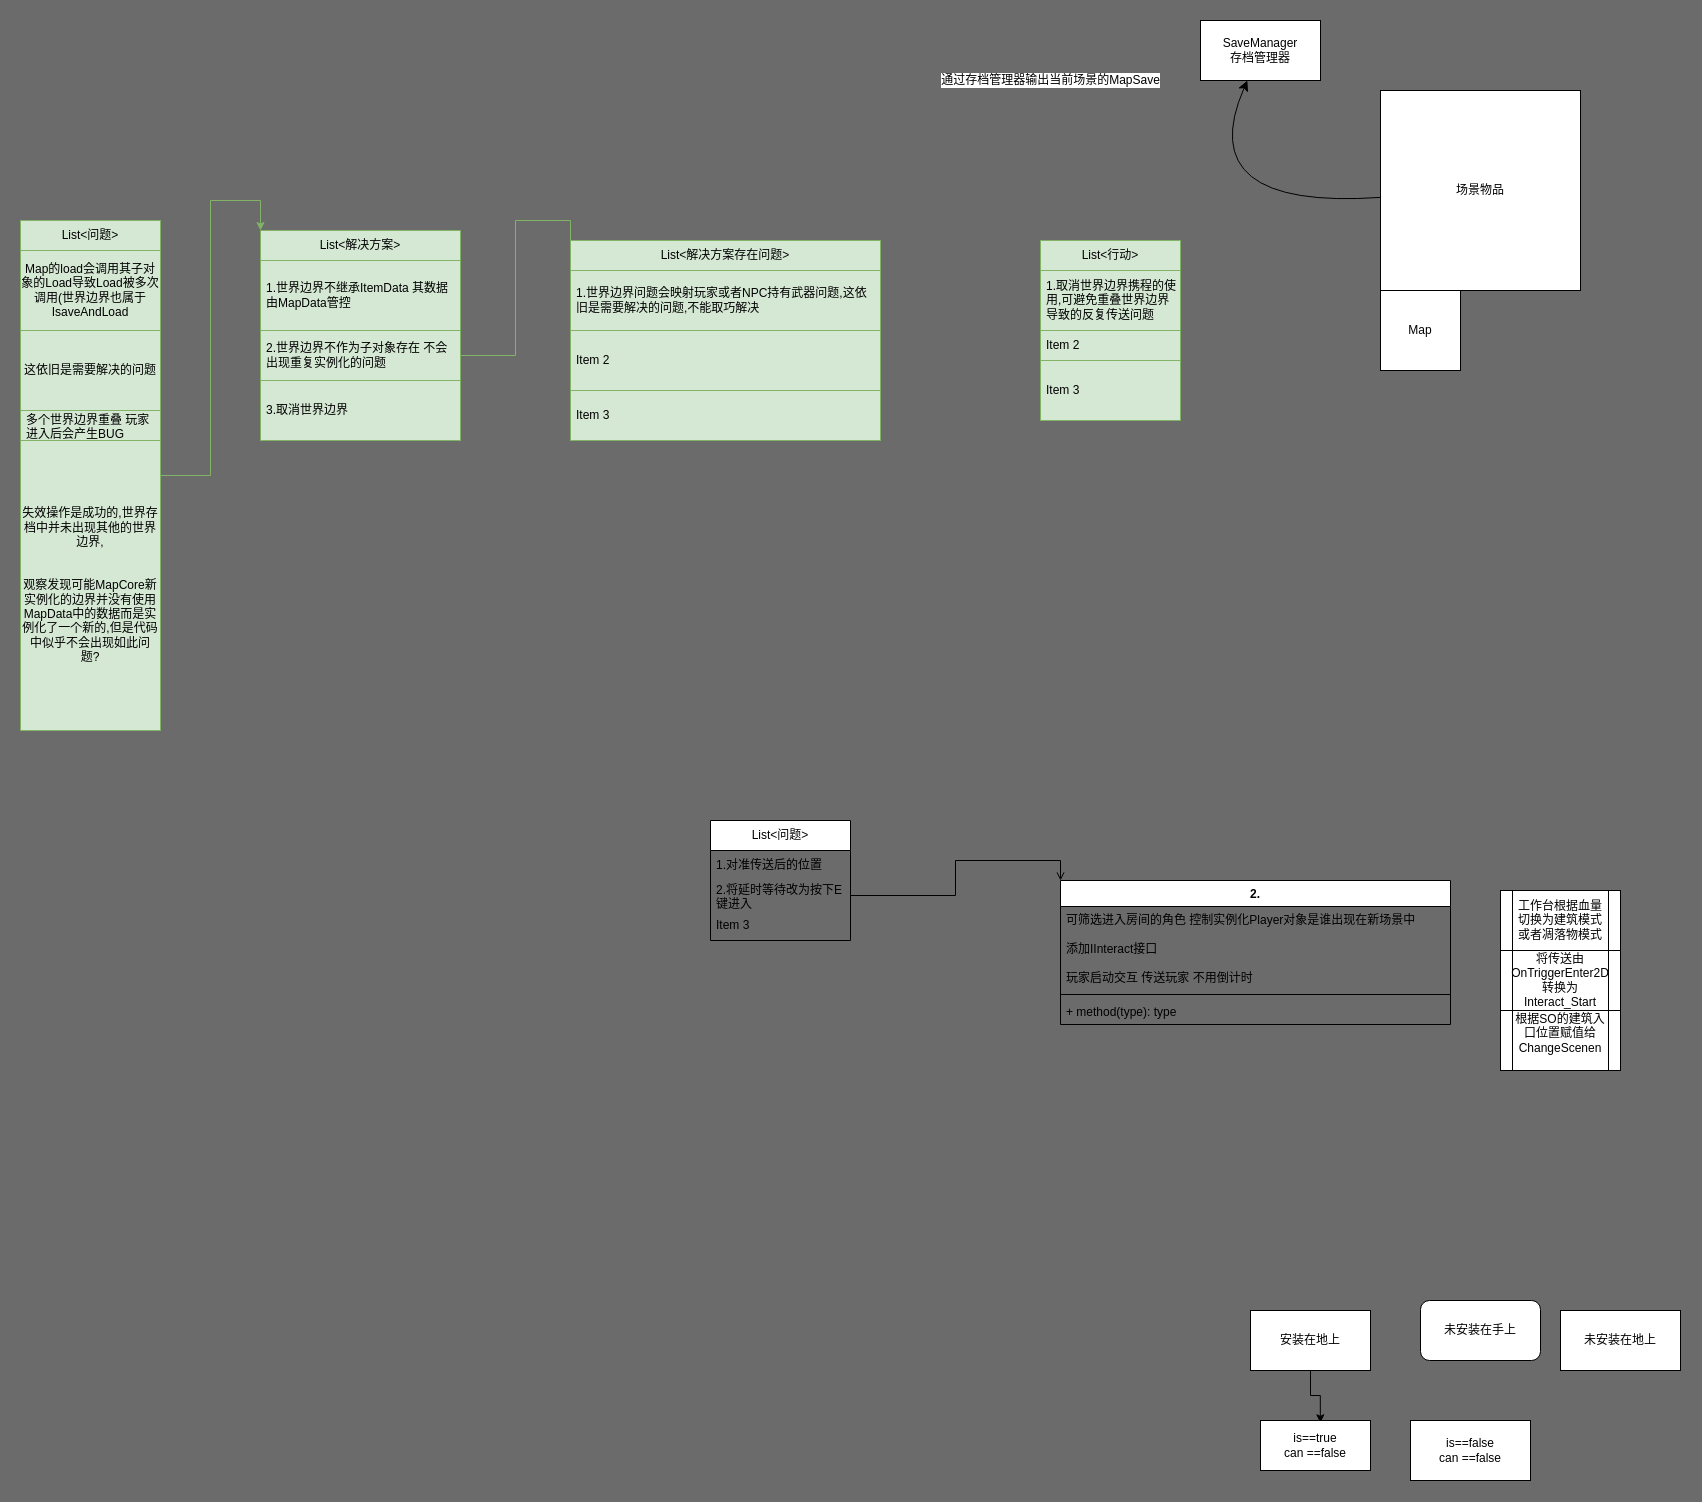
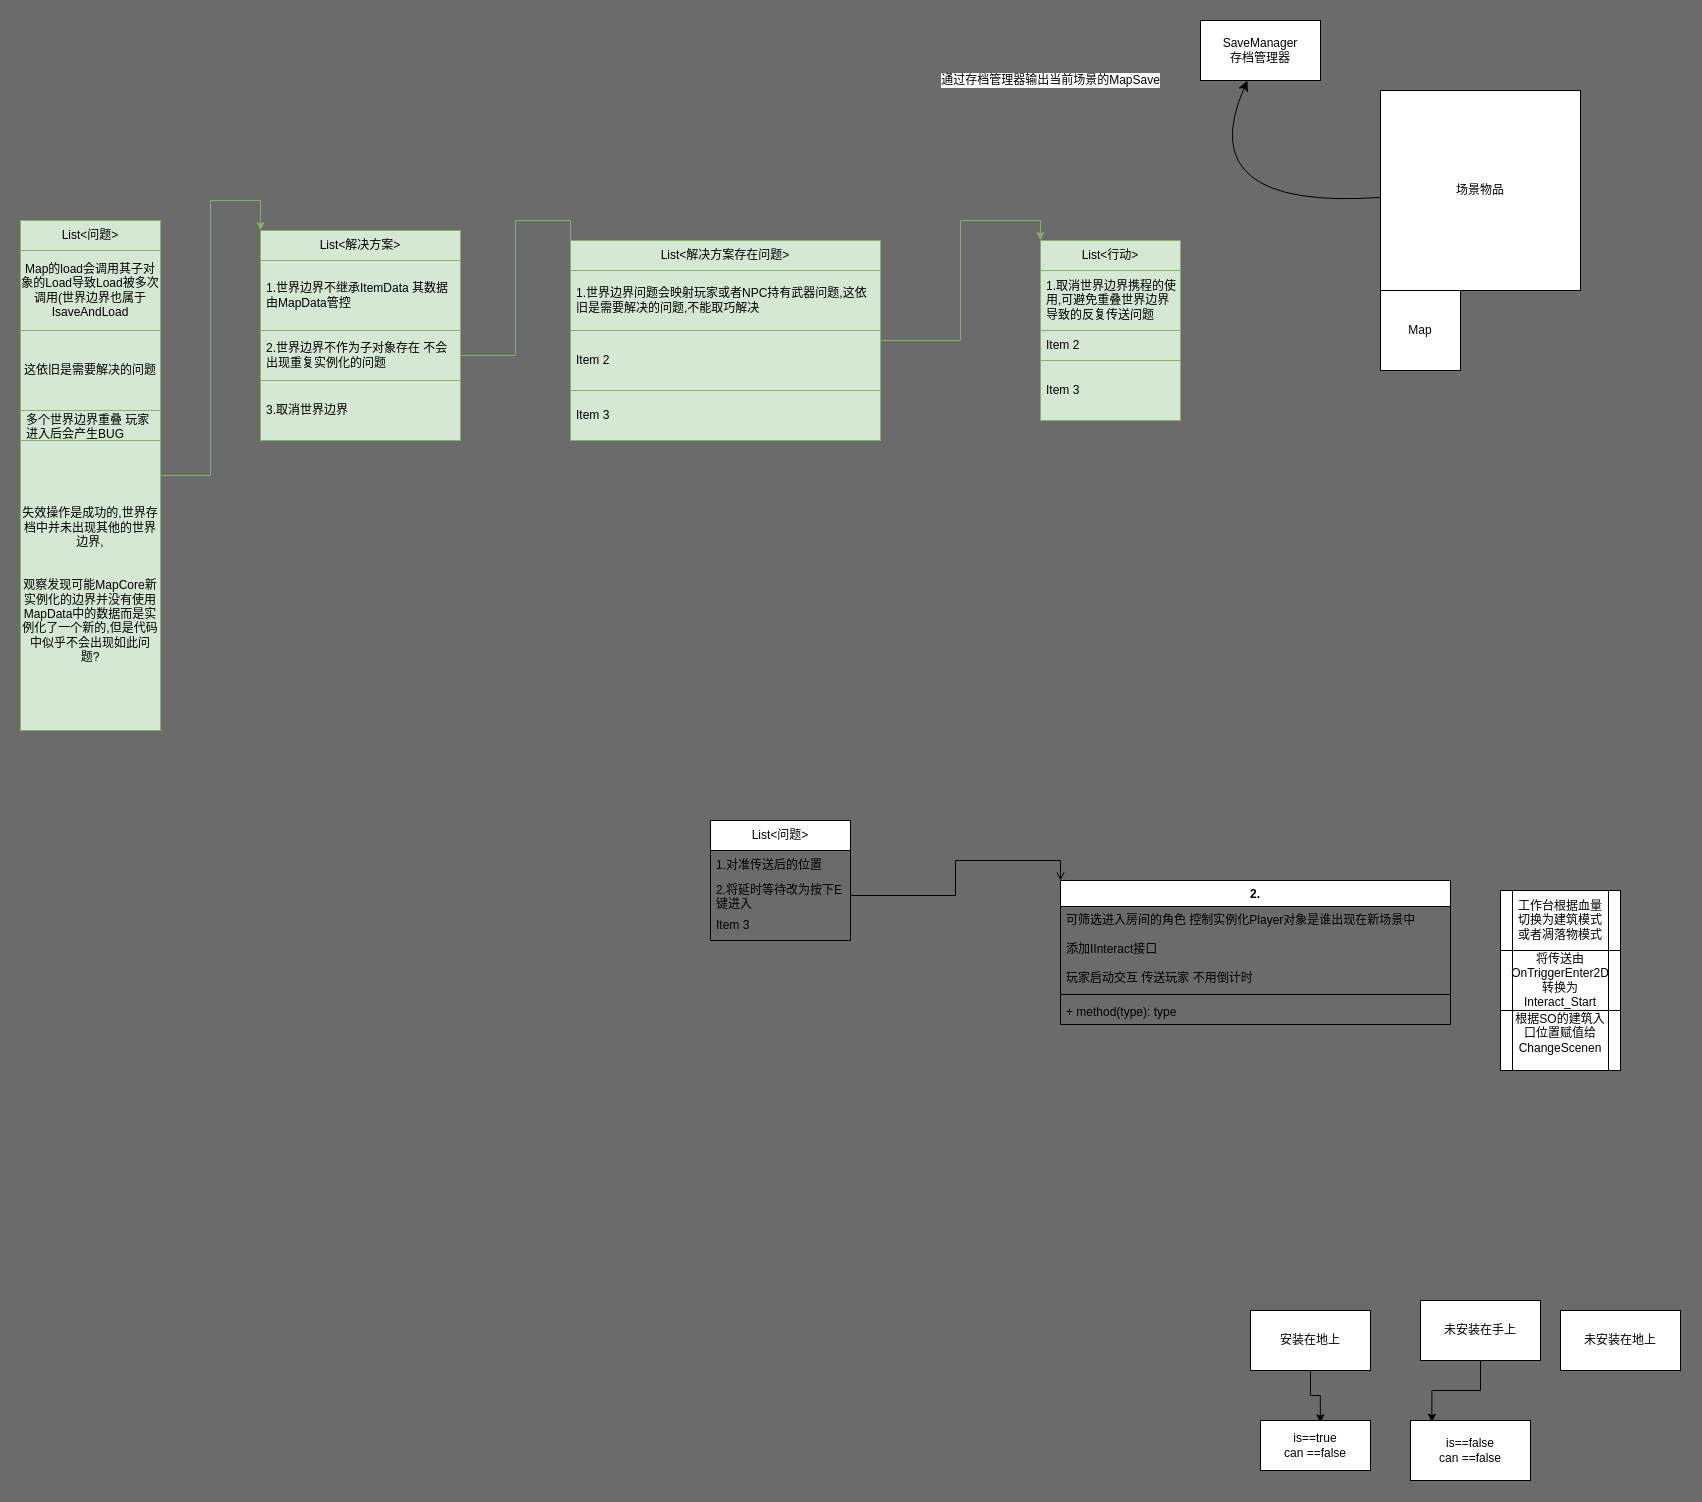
none -> (961, 274)
(1481, 1331) -> (1481, 1331)
none -> (1459, 1391)
